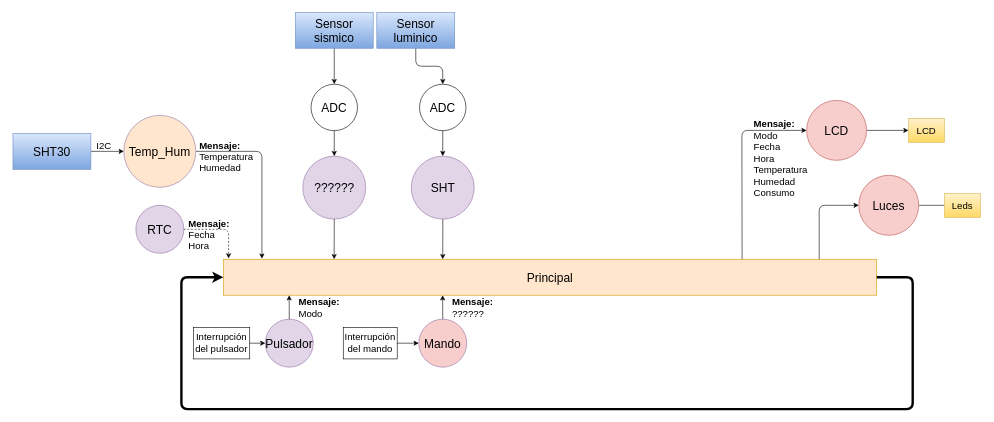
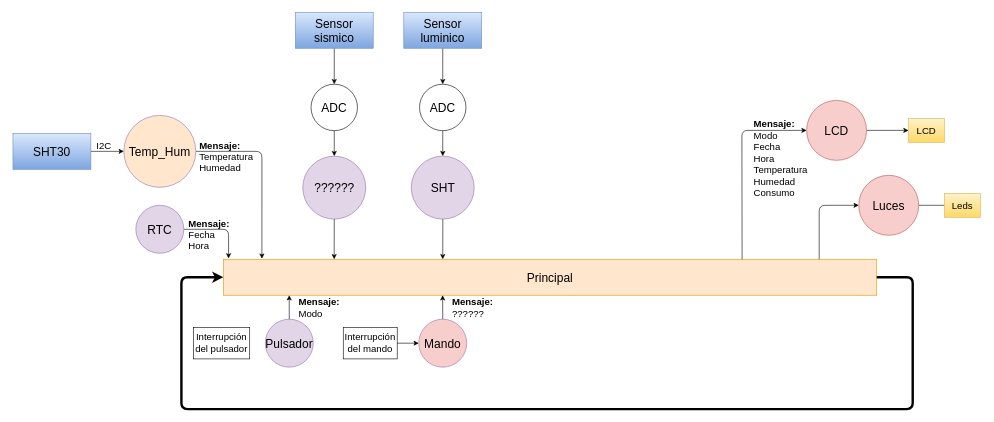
(416, 30) -> (443, 30)
(217, 230) -> (217, 230)
(259, 344) -> none
